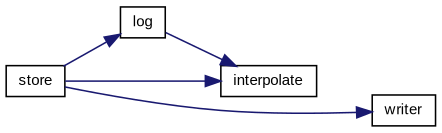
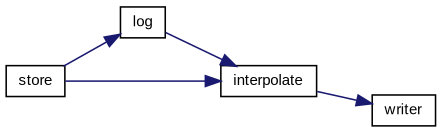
(210, 109) -> (337, 96)
